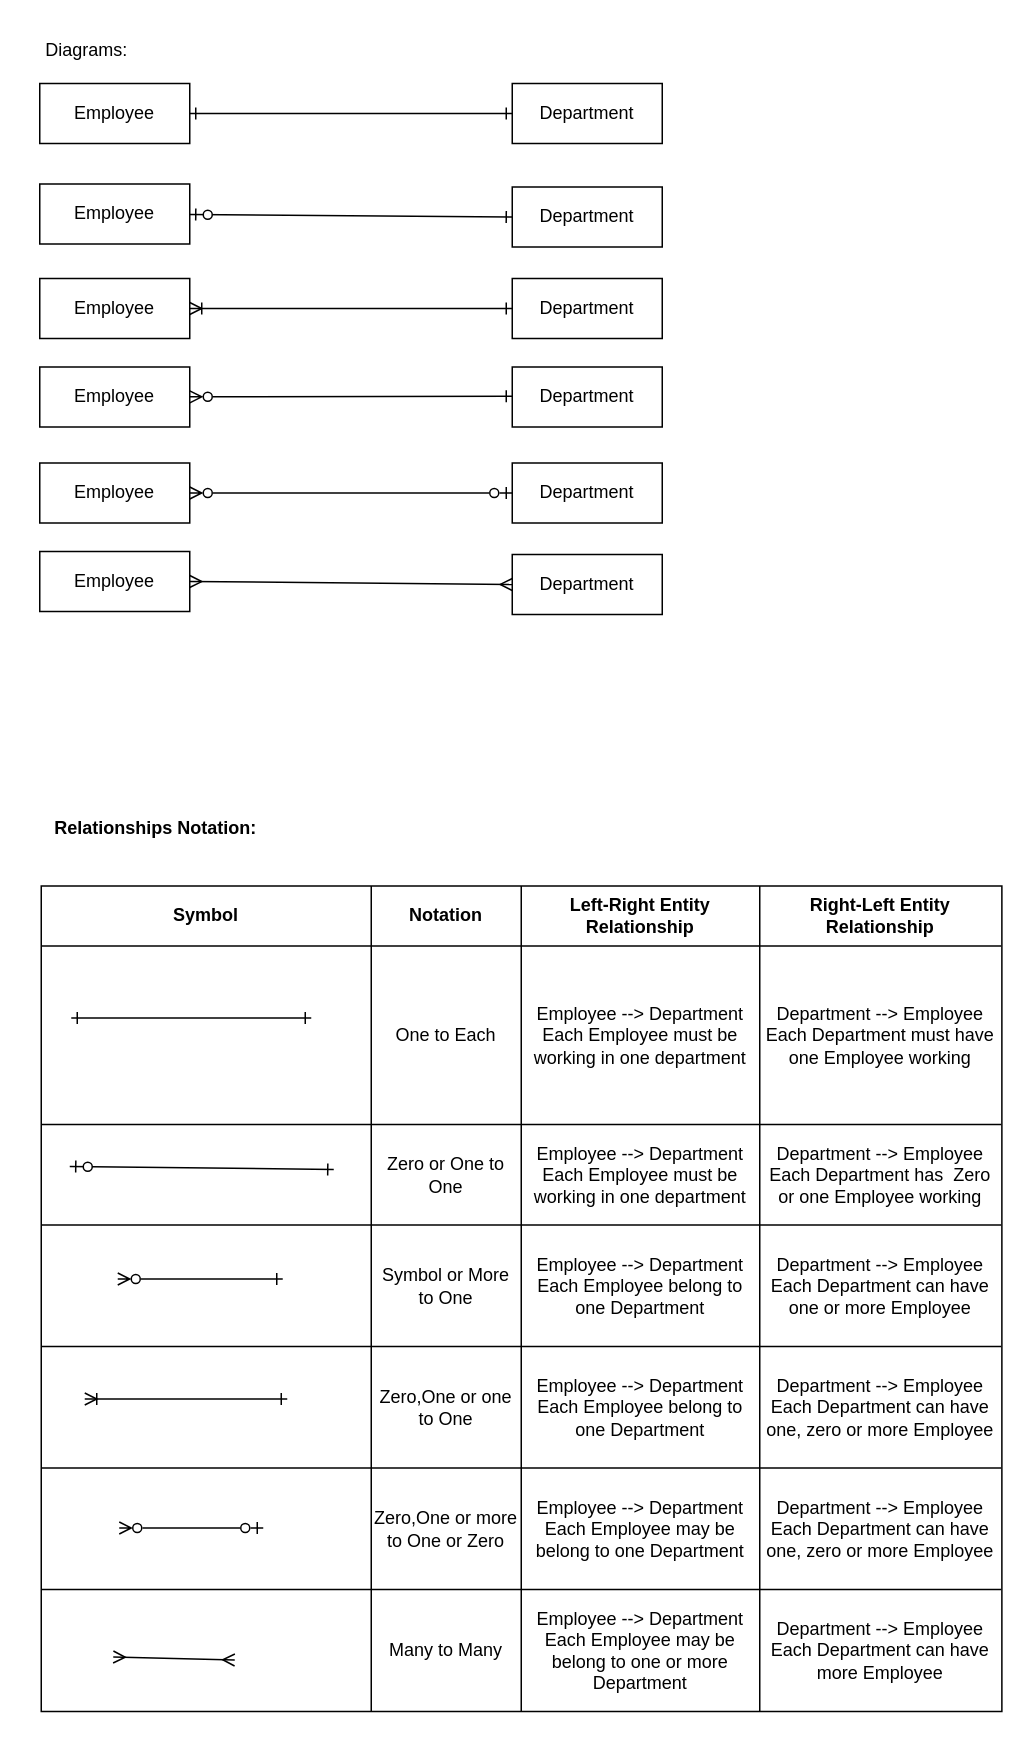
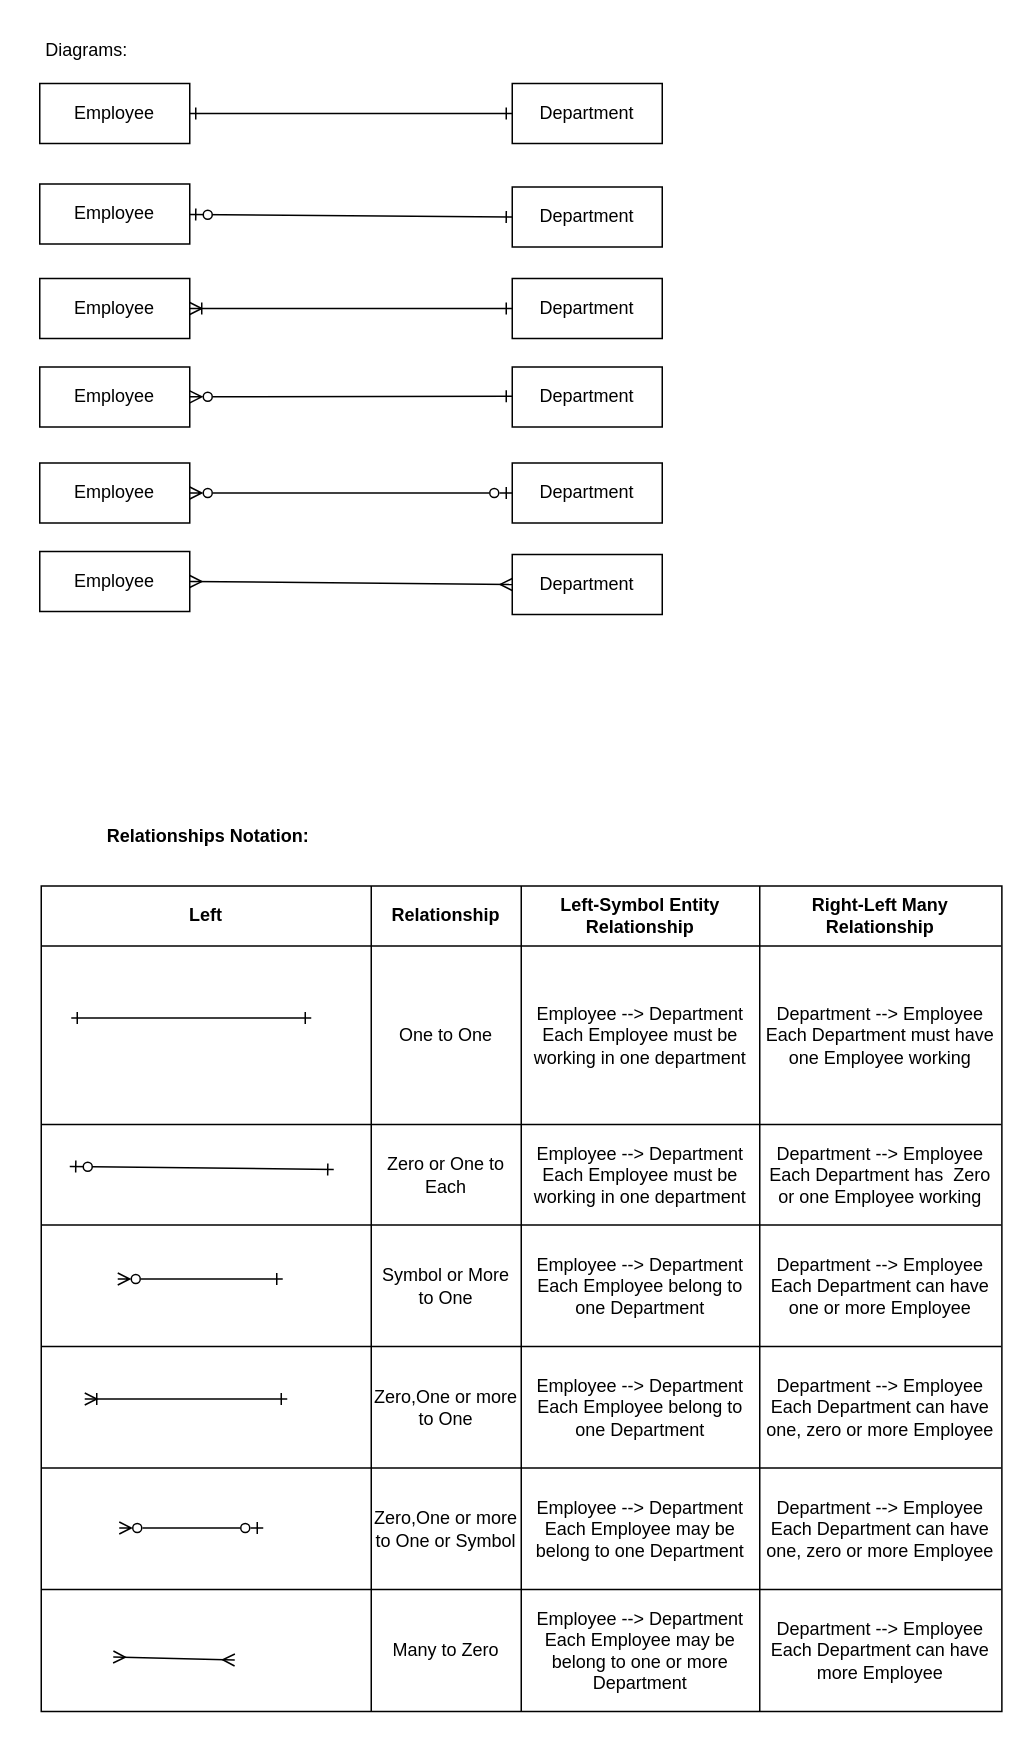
(155, 829) -> (207, 836)
(206, 916) -> (206, 916)
(446, 916) -> (446, 916)
(641, 916) -> (641, 916)
(881, 916) -> (881, 916)
(446, 1036) -> (446, 1036)
(446, 1175) -> (446, 1175)
(446, 1408) -> (446, 1408)
(446, 1529) -> (446, 1529)
(446, 1651) -> (446, 1651)
